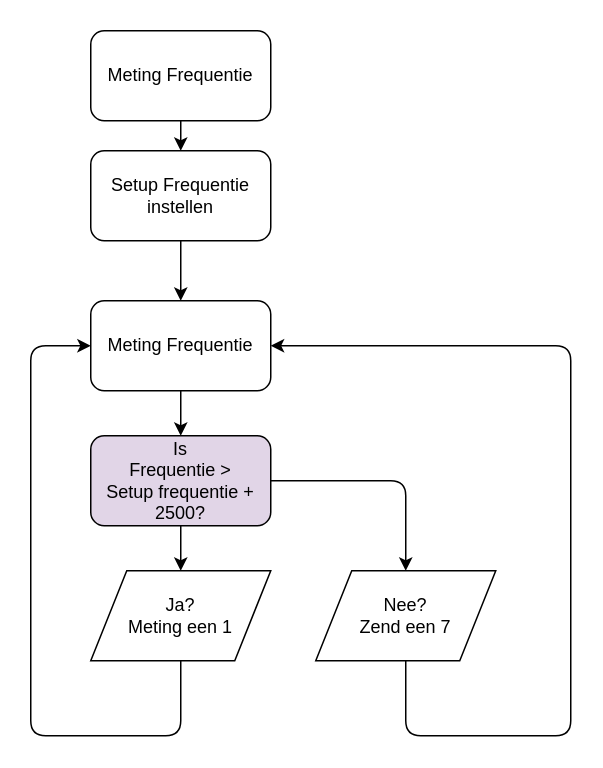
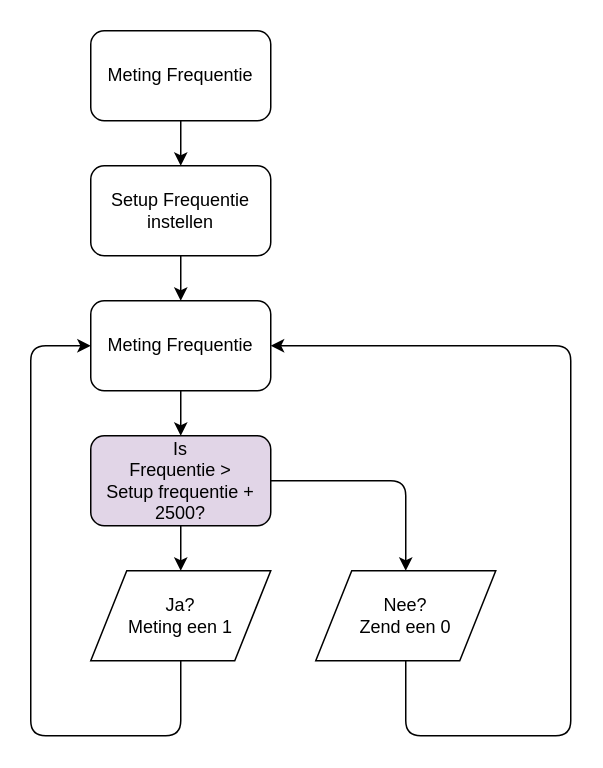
(181, 196) -> (181, 211)
(406, 616) -> (406, 616)
